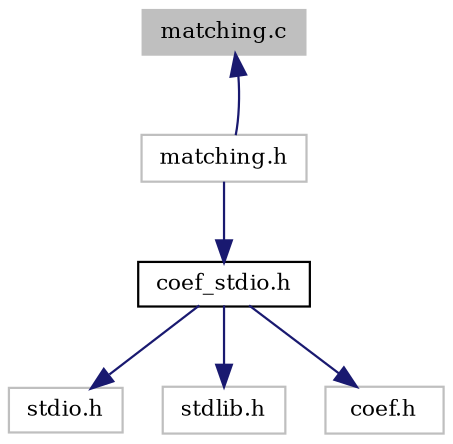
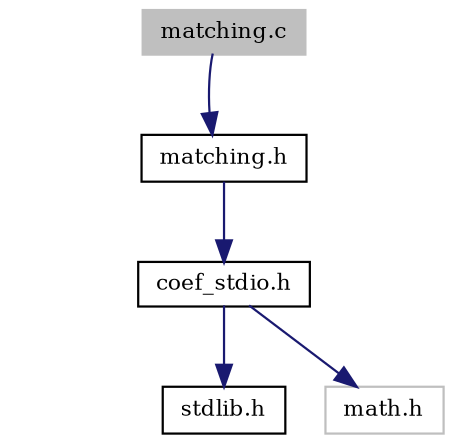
(239, 106) -> (209, 83)
(224, 158) -> (224, 158)
(66, 410) -> none
(224, 410) -> (224, 410)
(385, 410) -> (385, 410)
